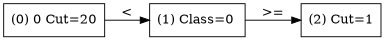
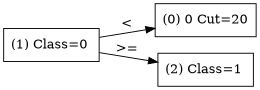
(123, 20) -> (122, 34)
(341, 20) -> (206, 70)
